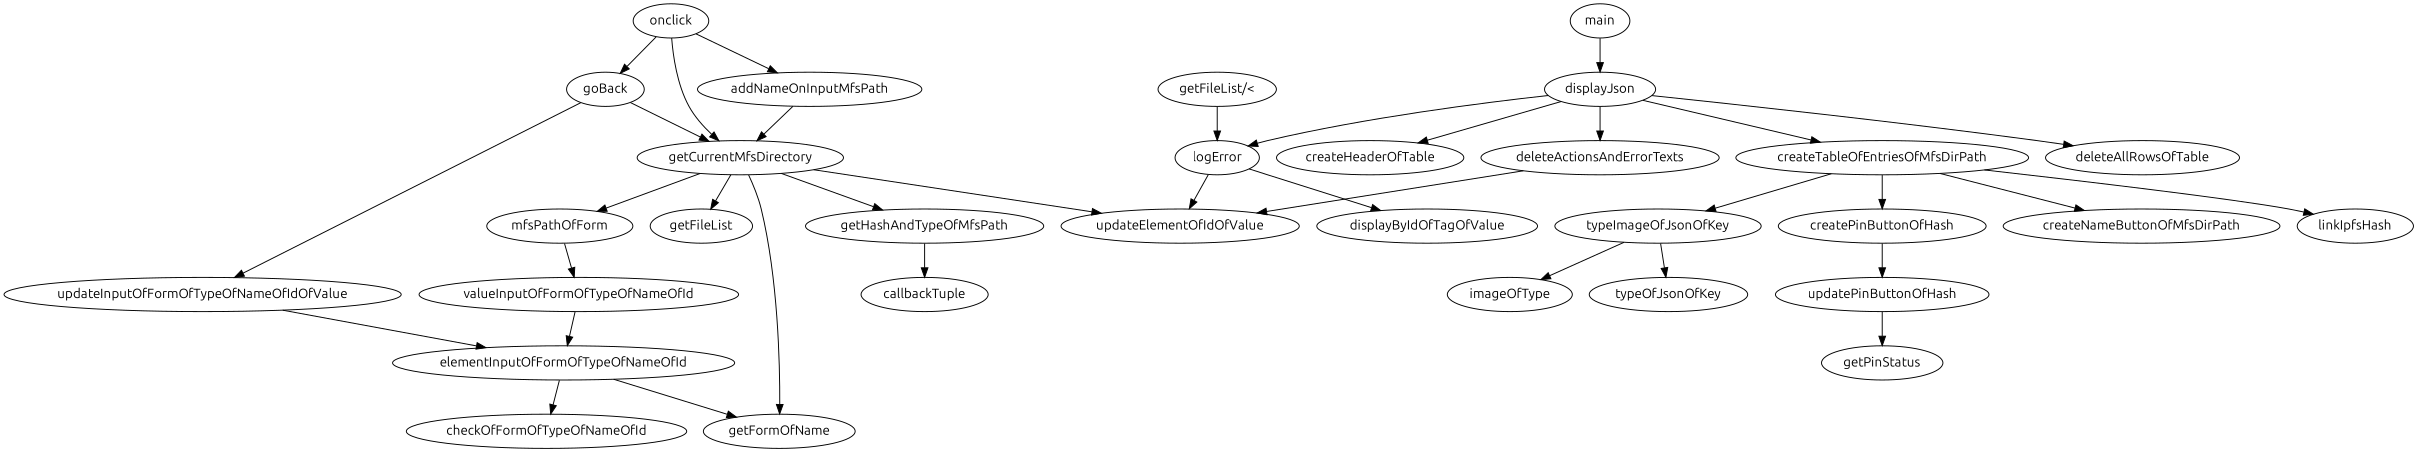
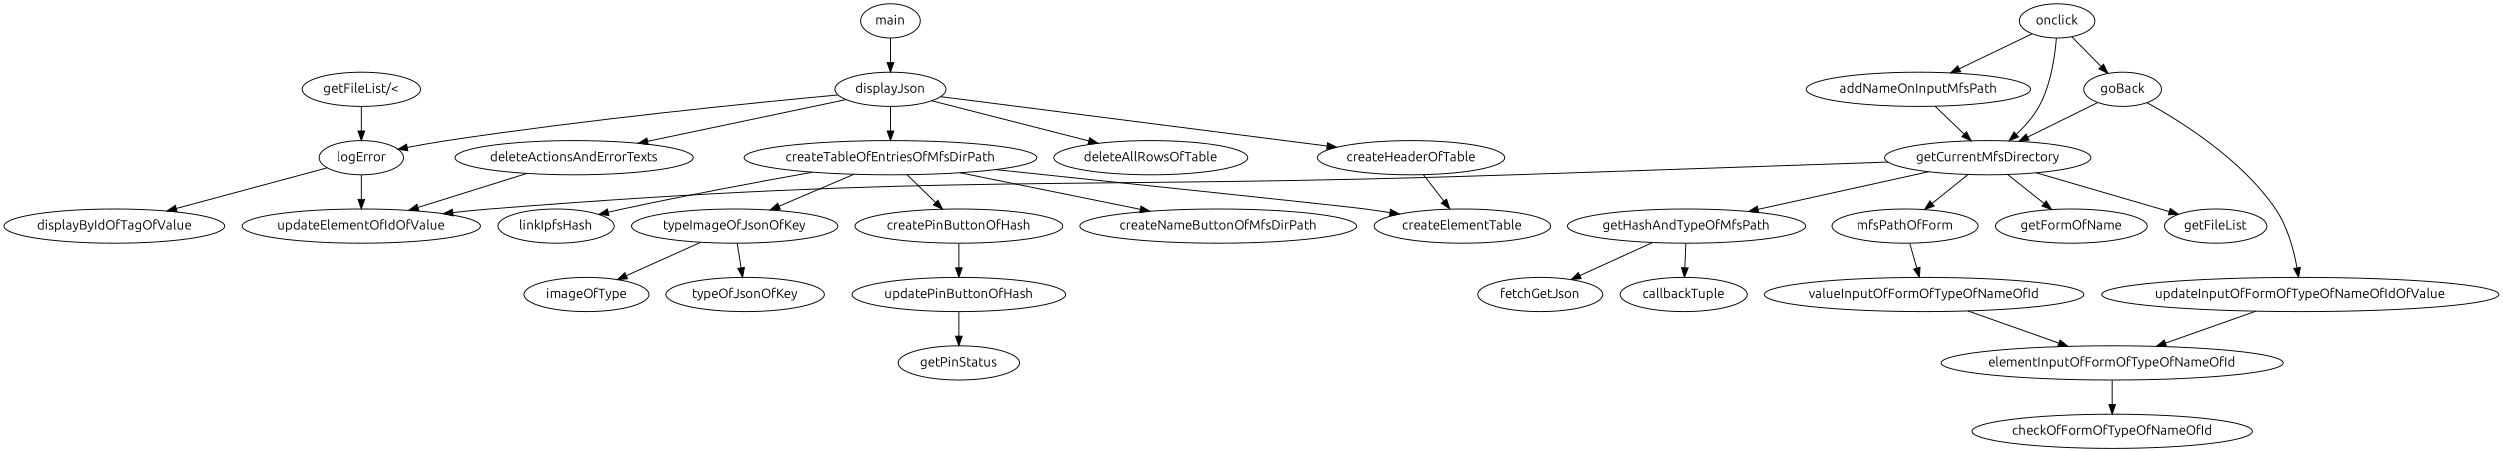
none -> (1462, 226)
none -> (1540, 294)
(670, 397) -> none
